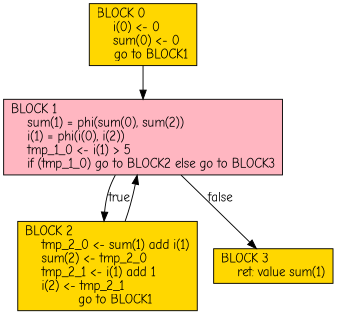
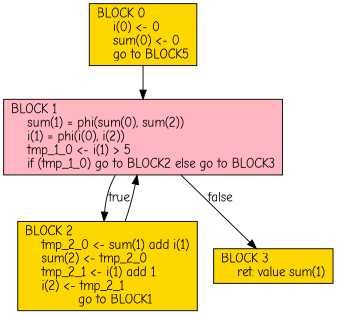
(143, 35) -> (143, 35)
